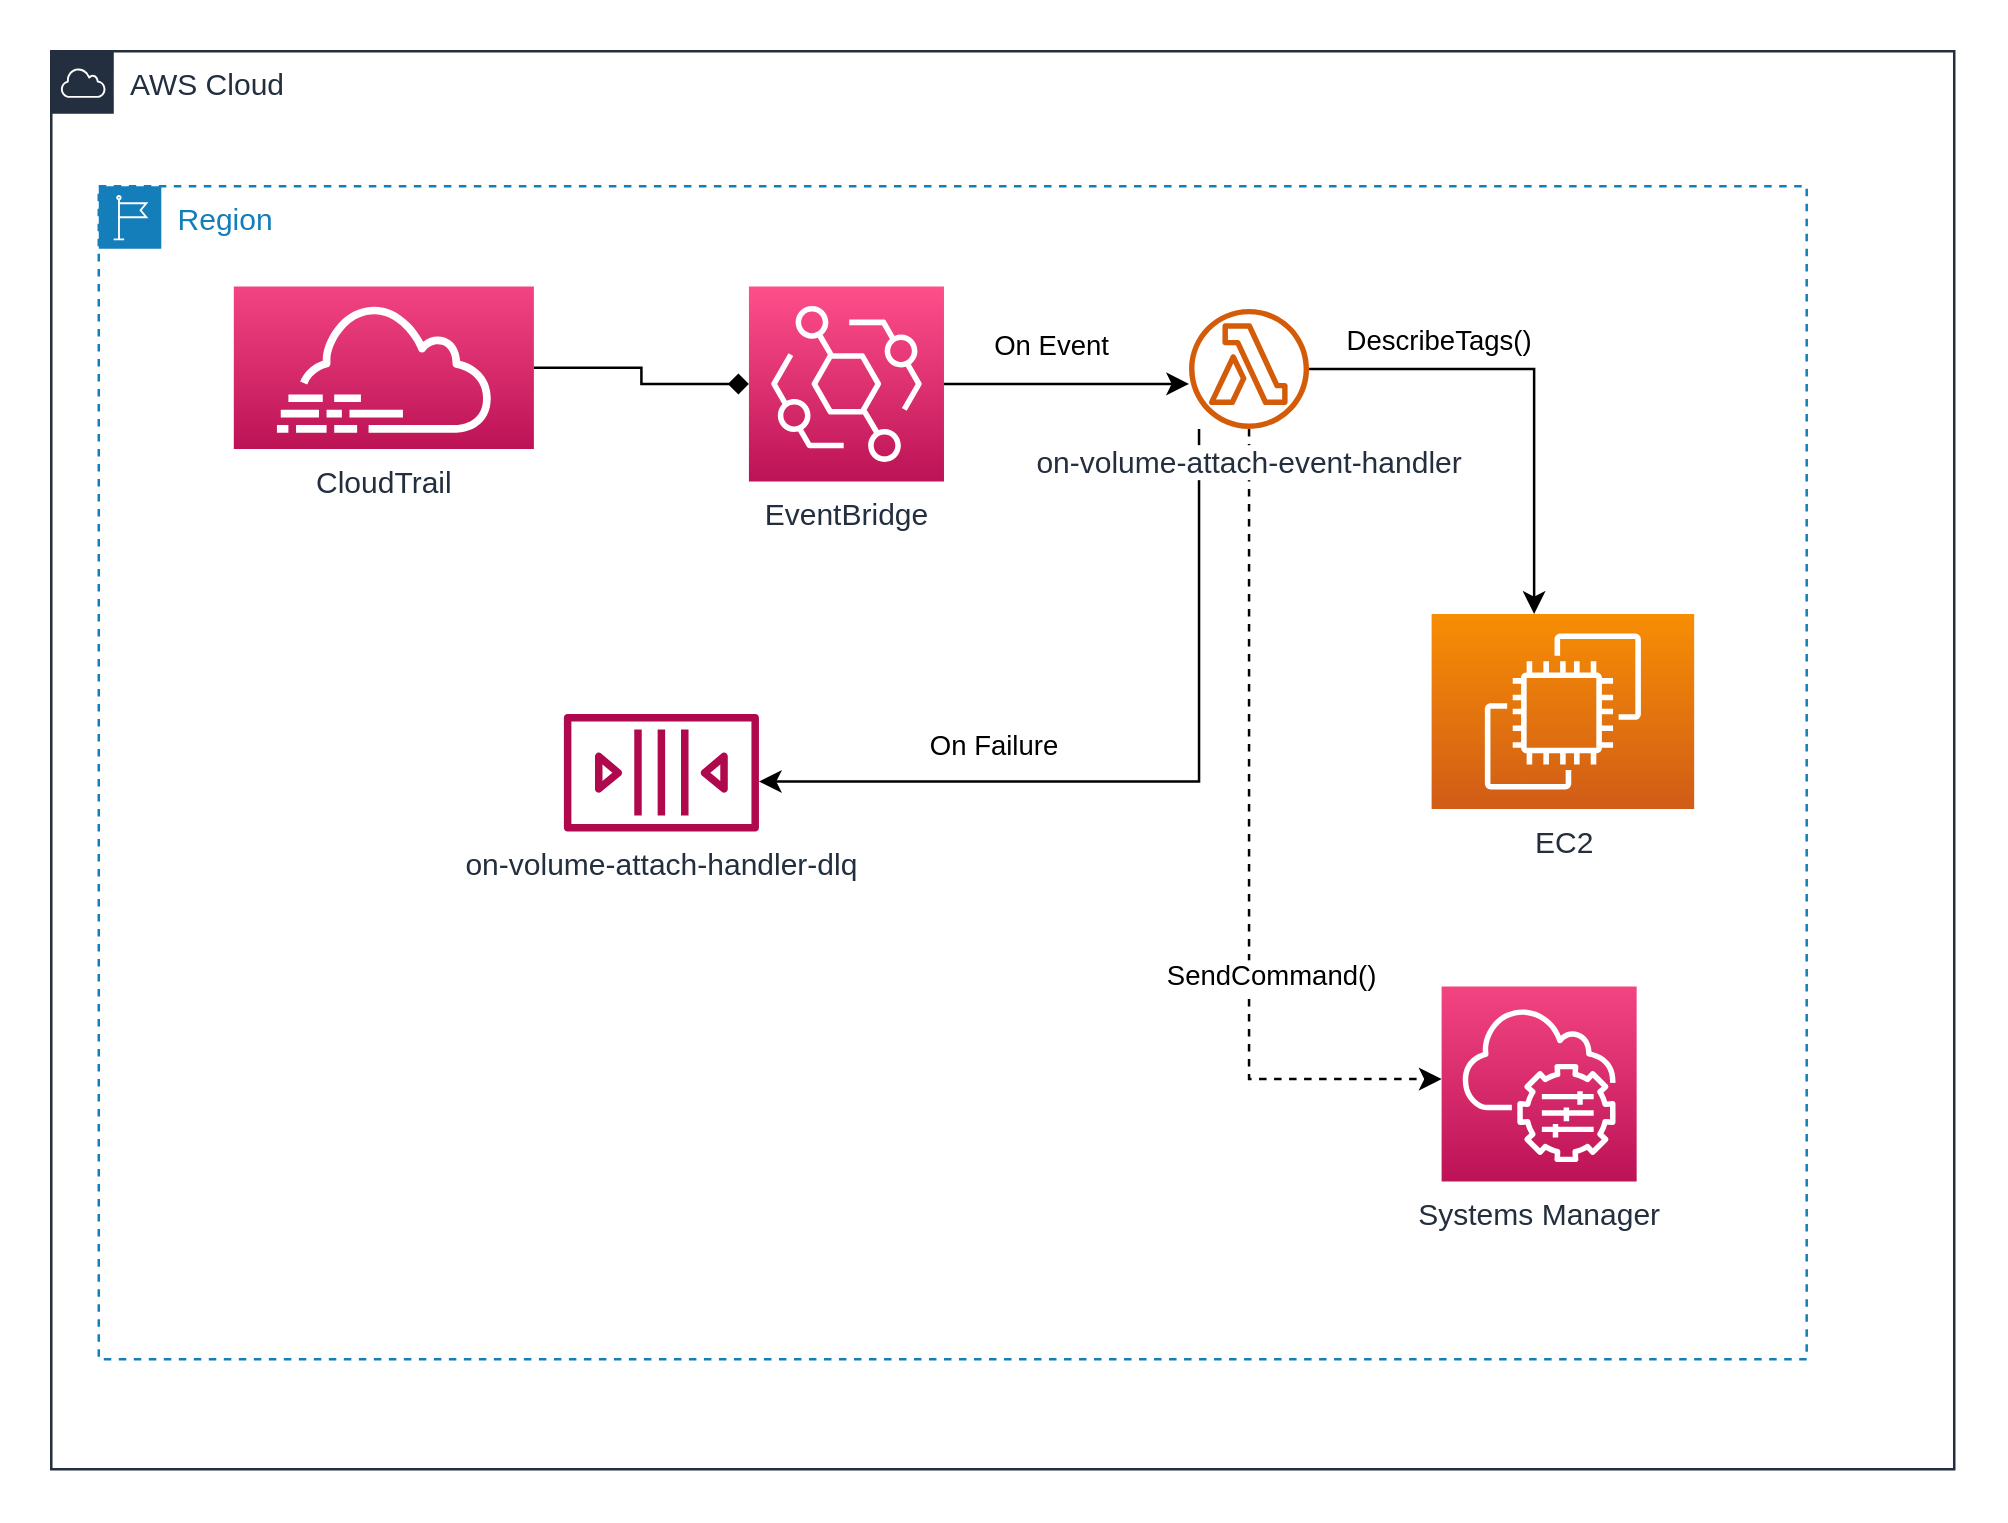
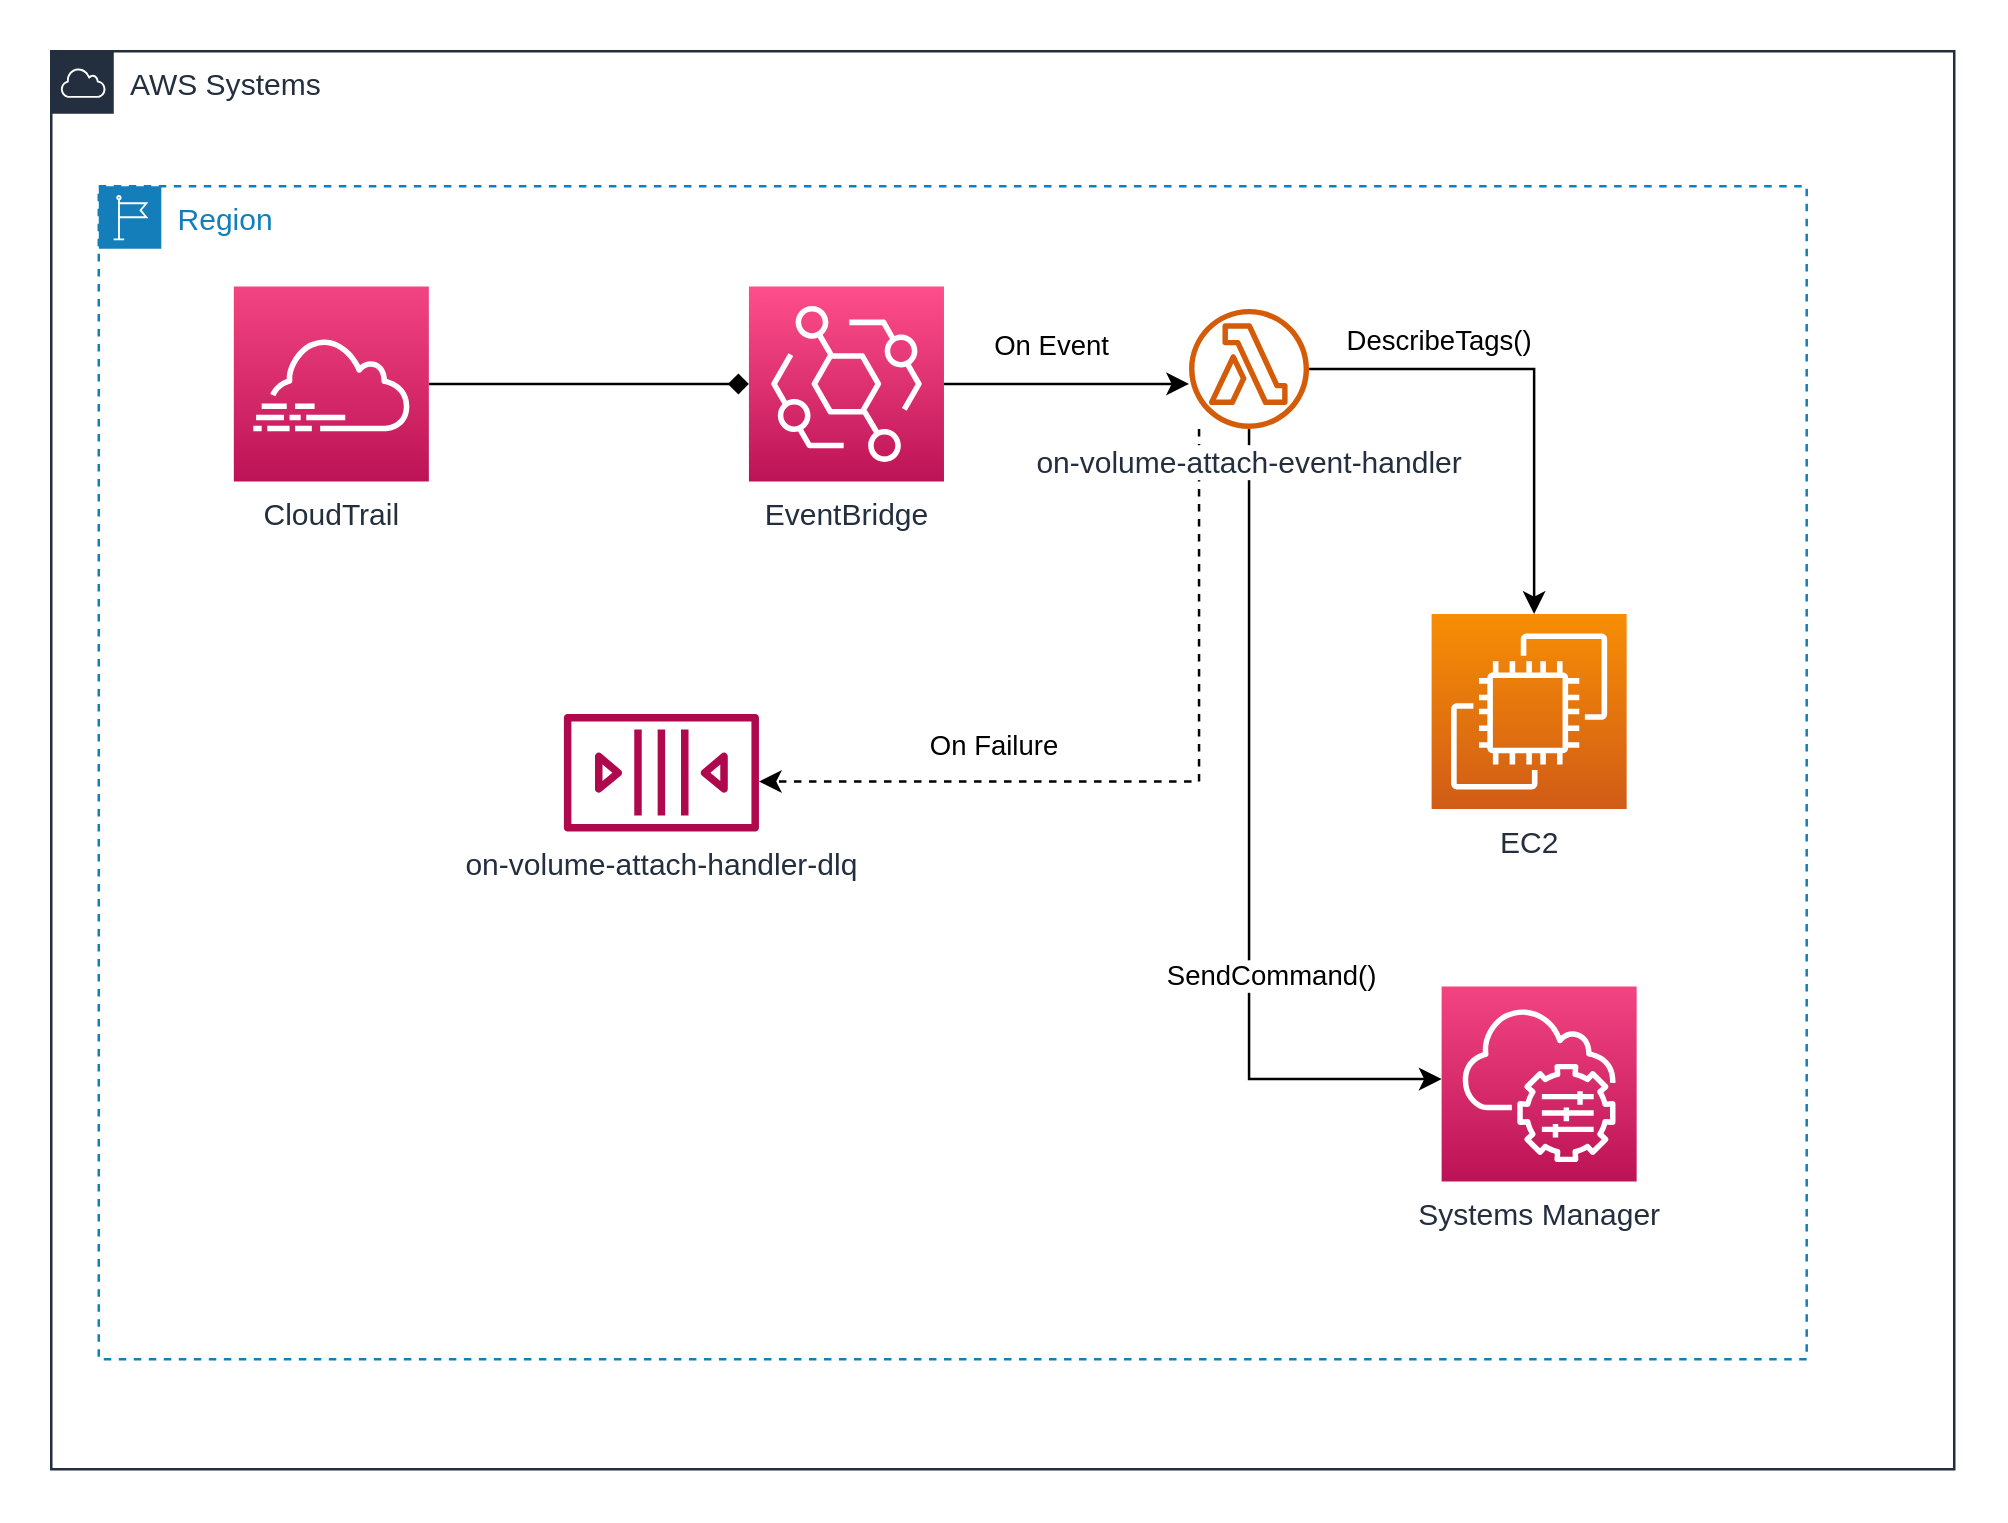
(199, 87) -> (220, 87)
(384, 368) -> (331, 384)
(1563, 711) -> (1529, 711)
(1249, 715) -> (1249, 715)
(1138, 781) -> (1138, 781)
